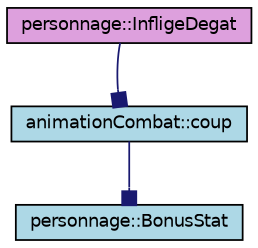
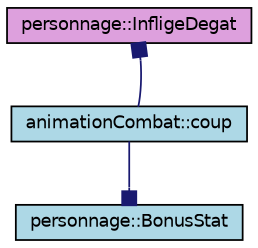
(118, 66) -> (141, 84)
